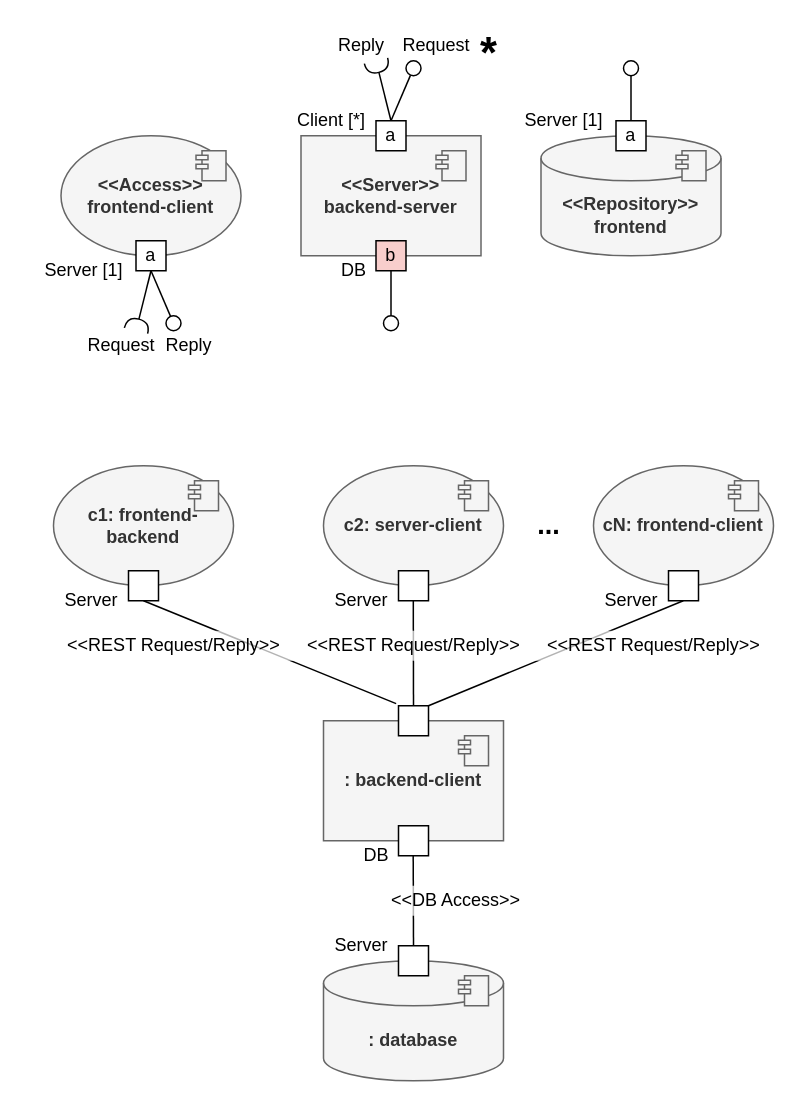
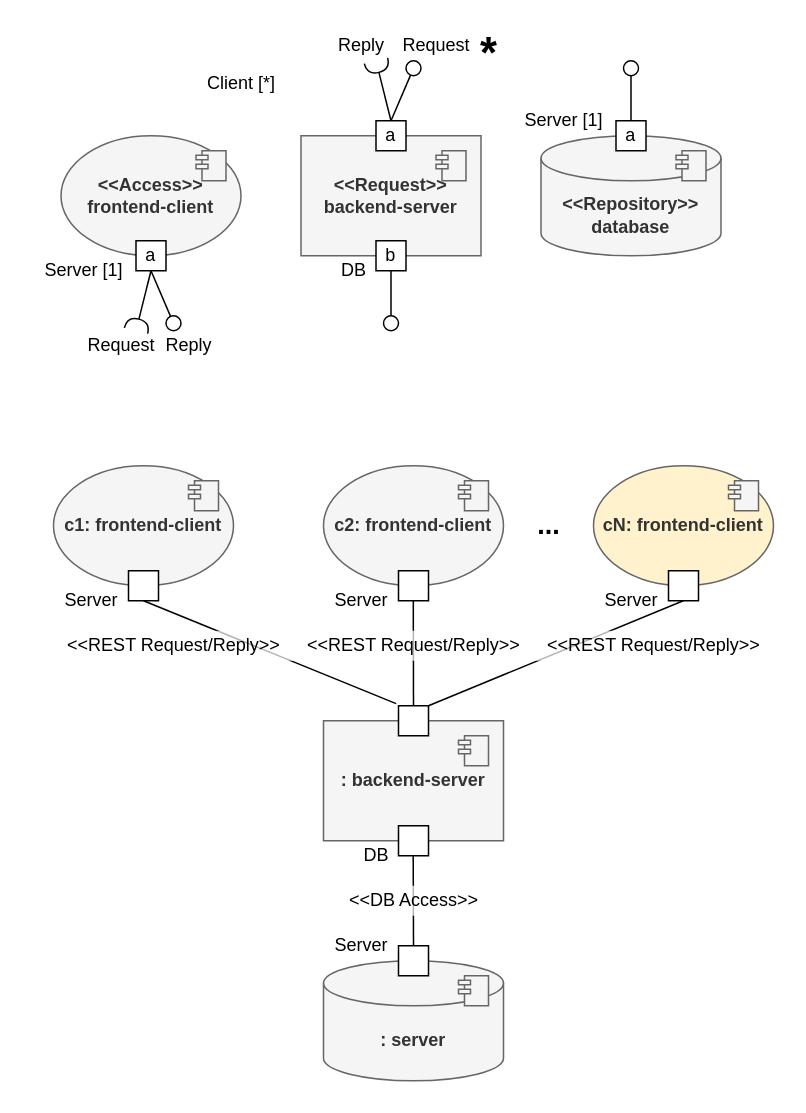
(331, 121) -> (241, 83)
(391, 196) -> (391, 196)
(631, 215) -> (631, 215)
(391, 256) -> (391, 256)
(143, 526) -> (143, 526)
(413, 526) -> (413, 526)
(683, 526) -> (683, 526)
(413, 781) -> (413, 781)
(455, 901) -> (413, 901)
(413, 1040) -> (413, 1040)
